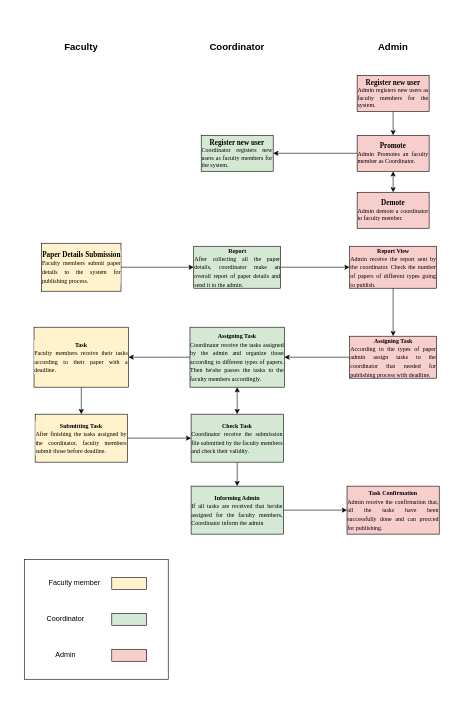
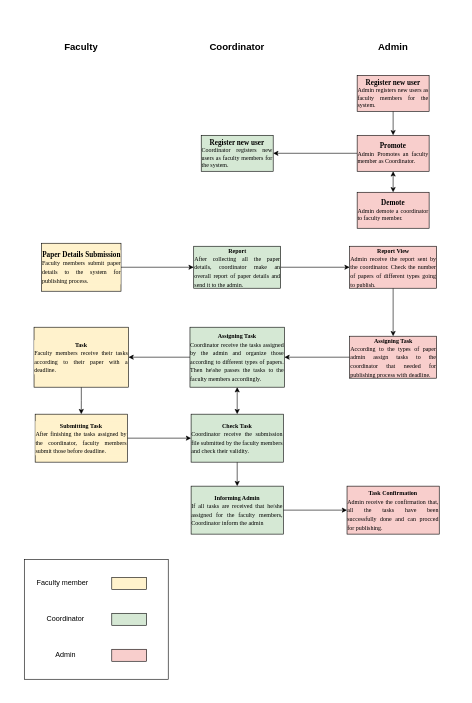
(75, 584) -> (63, 584)
